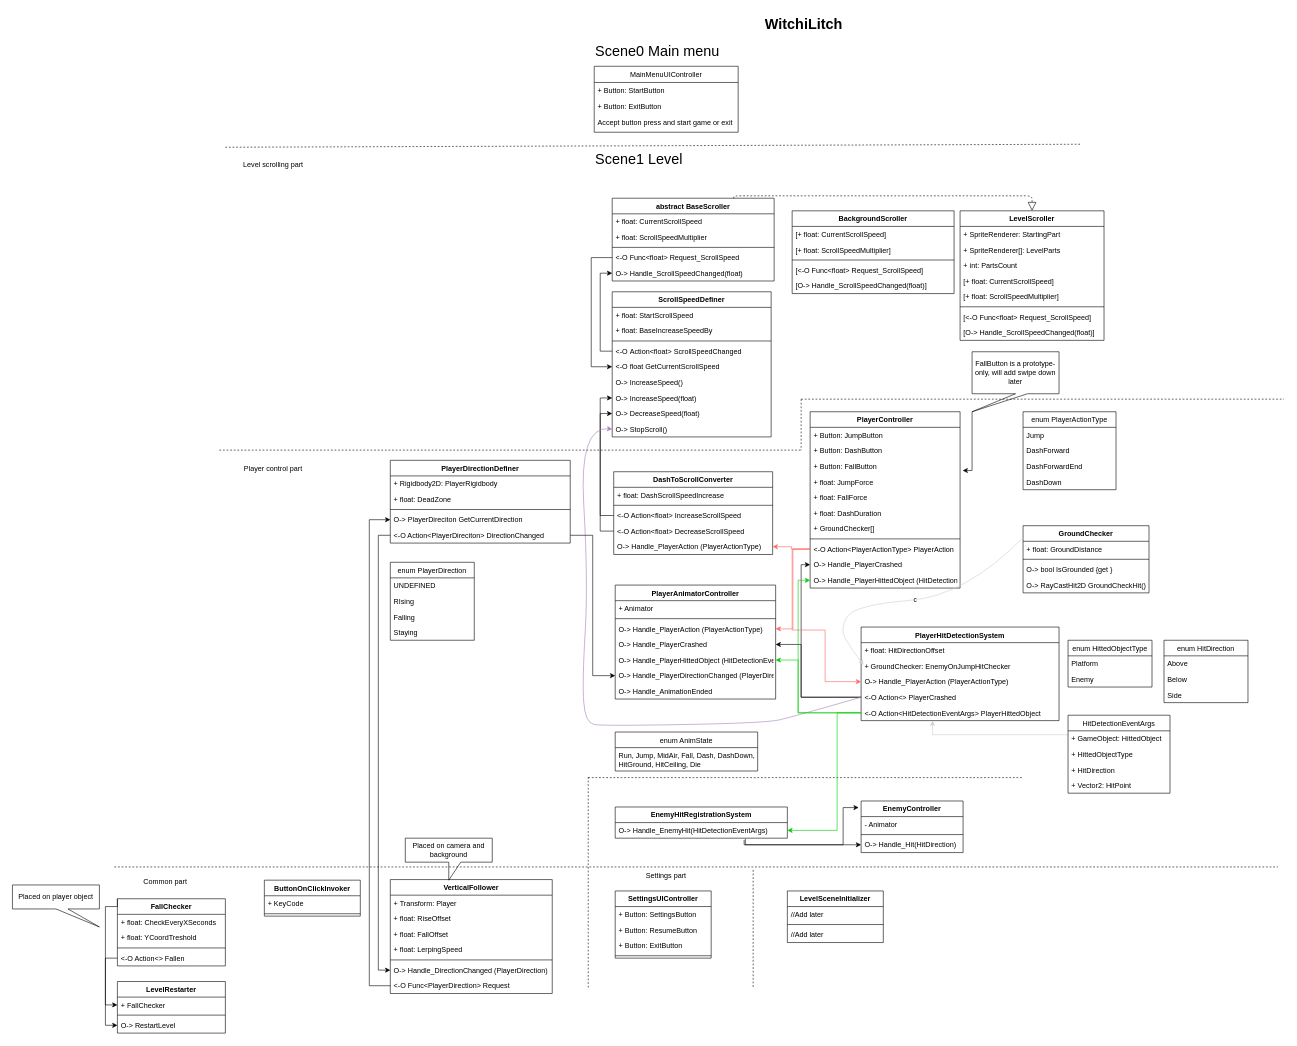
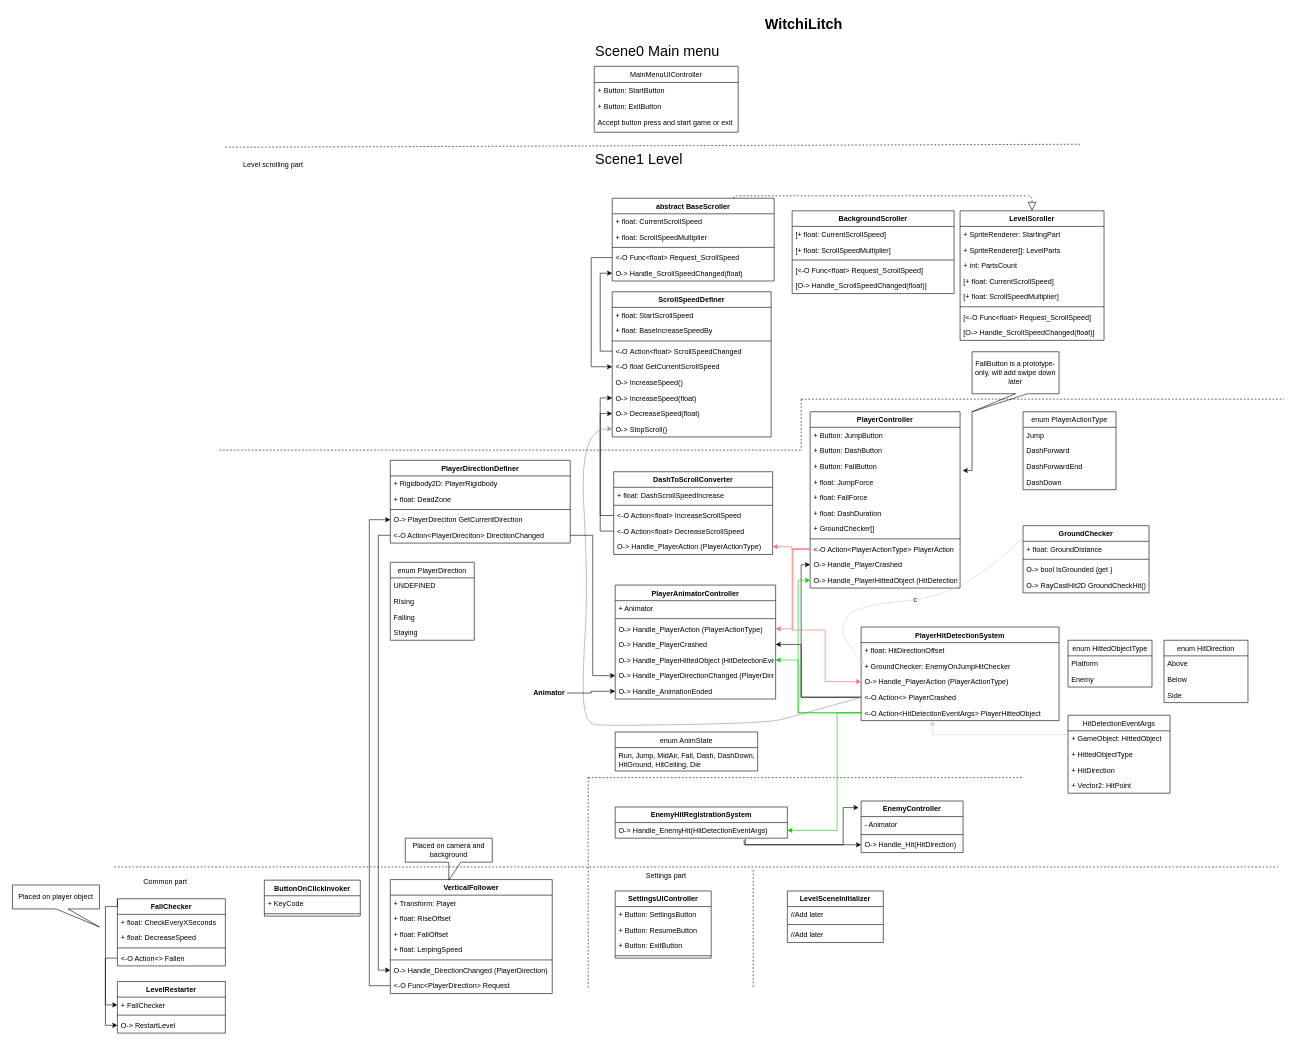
(273, 470) -> none
none -> (549, 693)
none -> (591, 693)
(162, 938) -> (161, 938)
